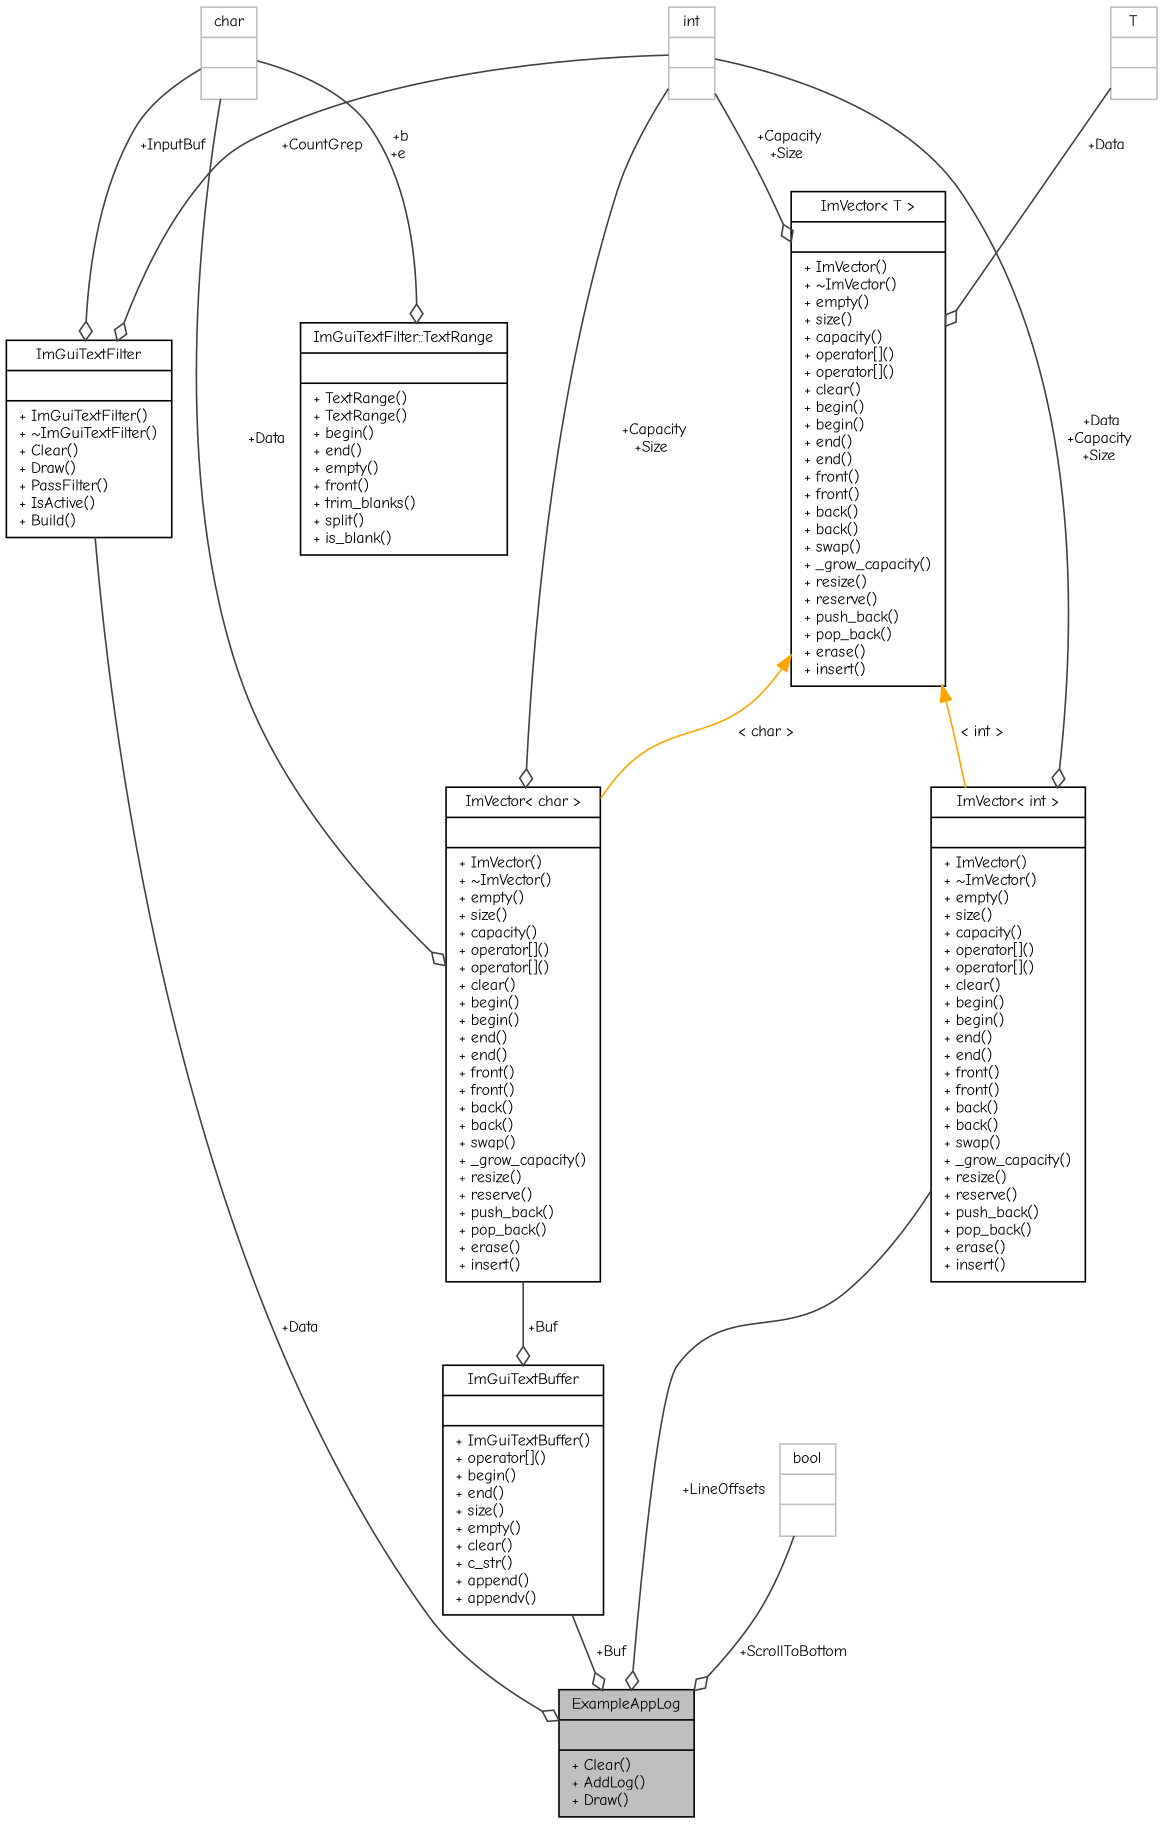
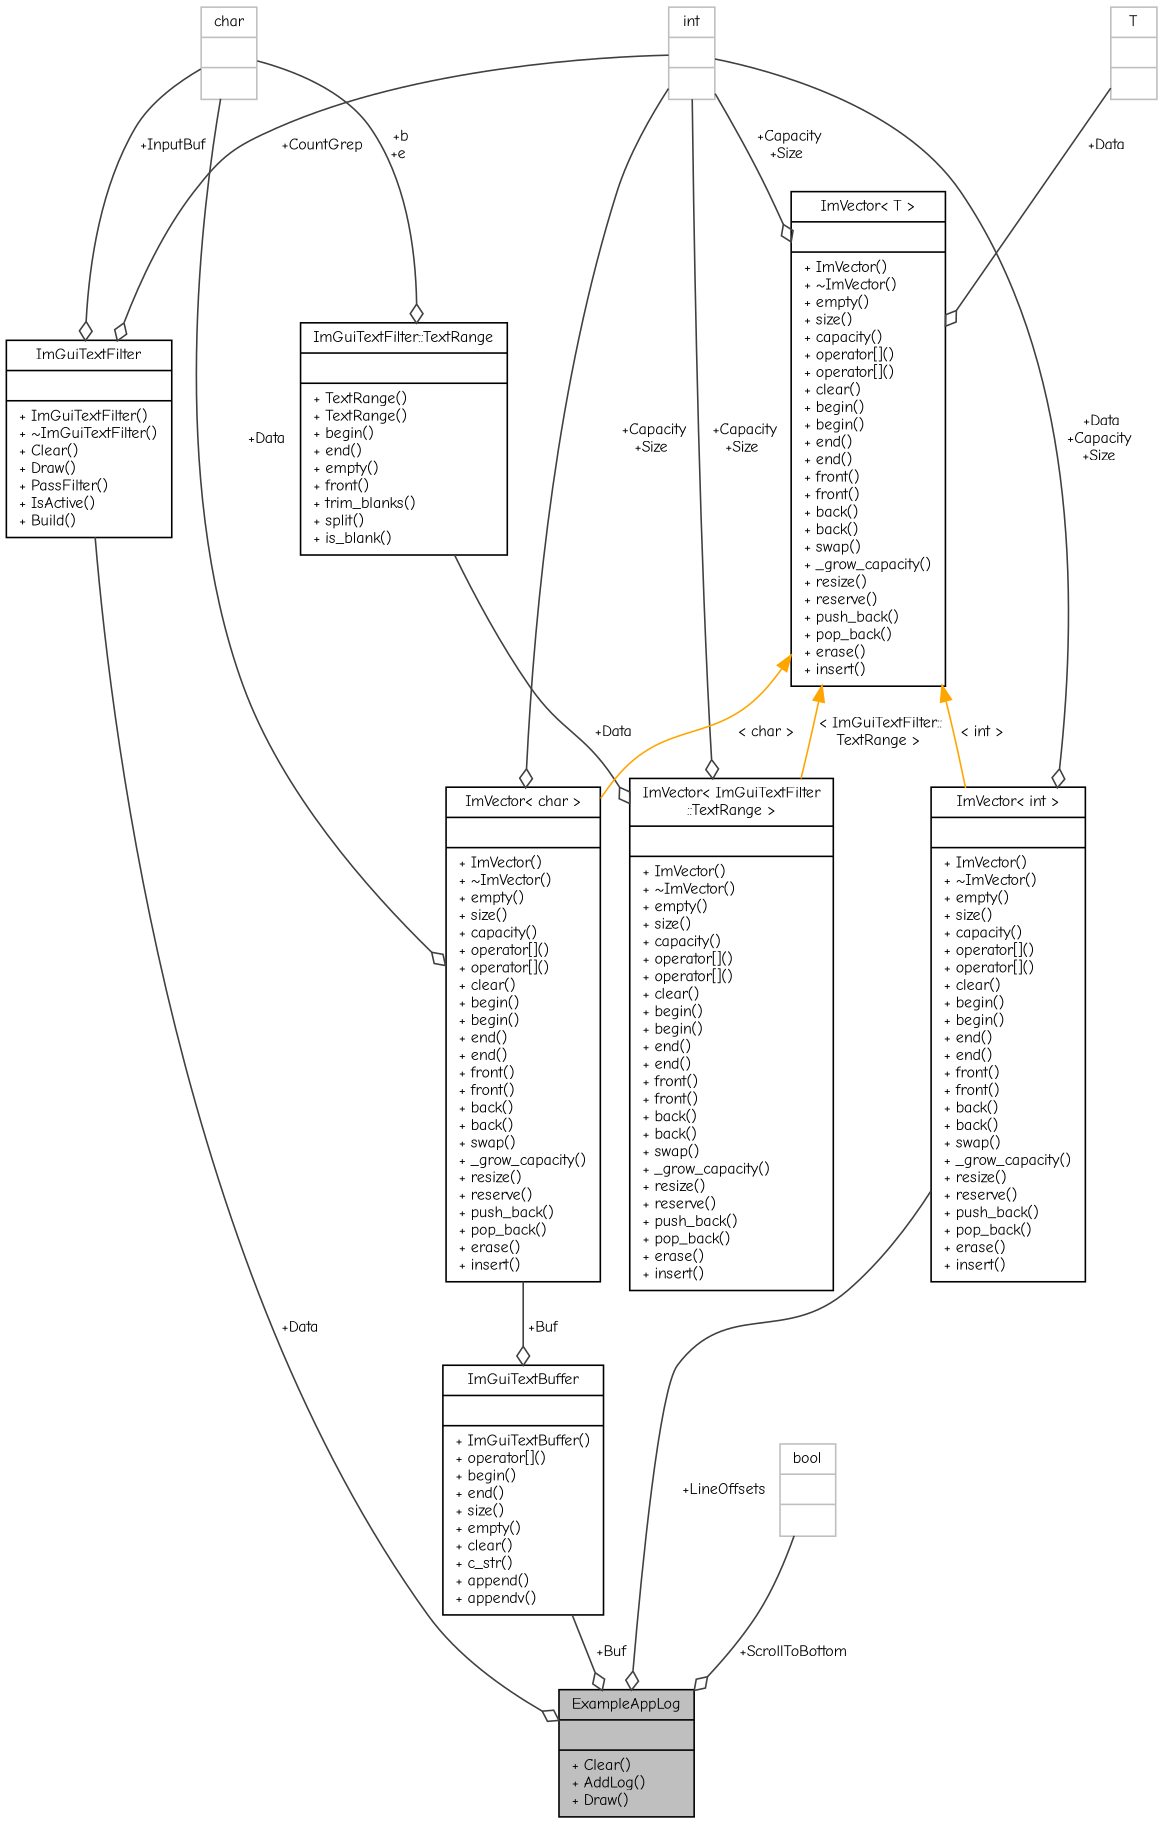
none -> (732, 1034)
